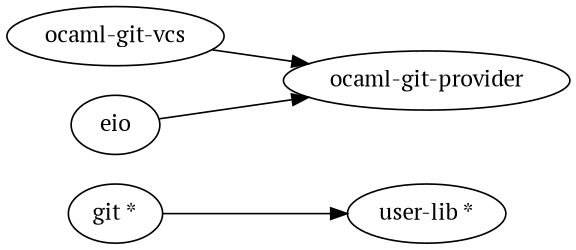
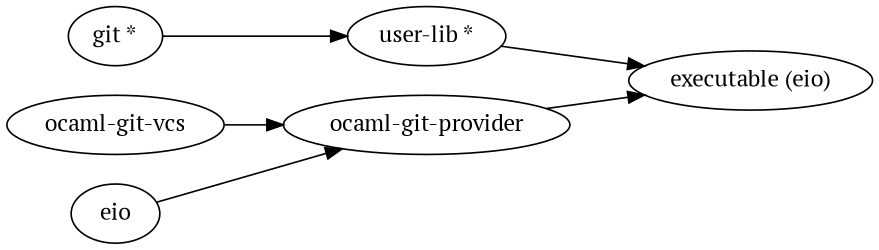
none -> (751, 81)
